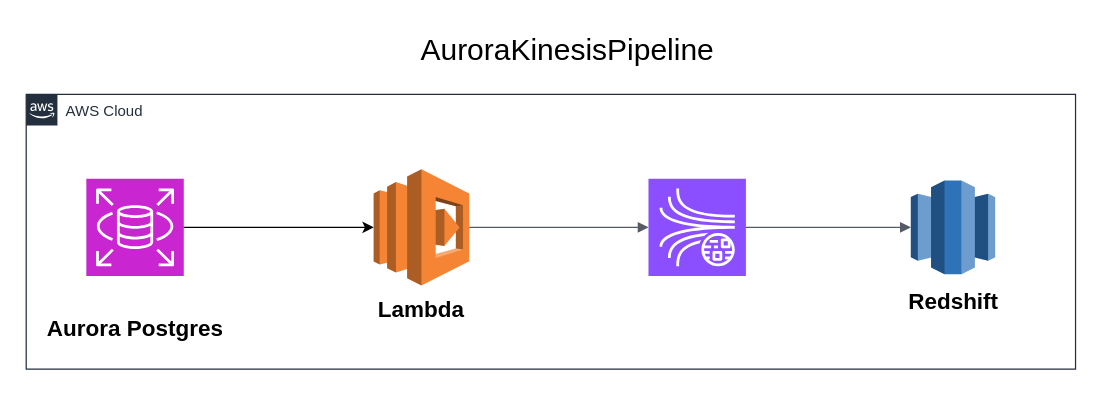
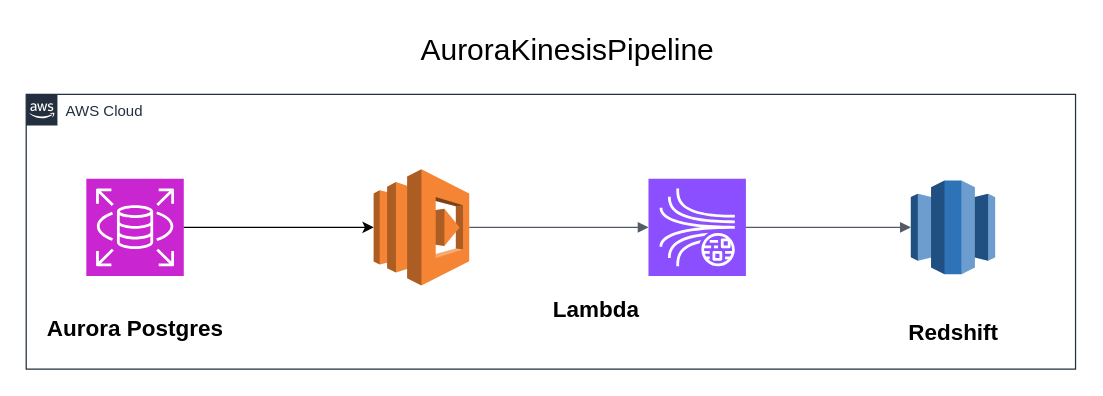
(953, 301) -> (953, 333)
(421, 311) -> (596, 311)
